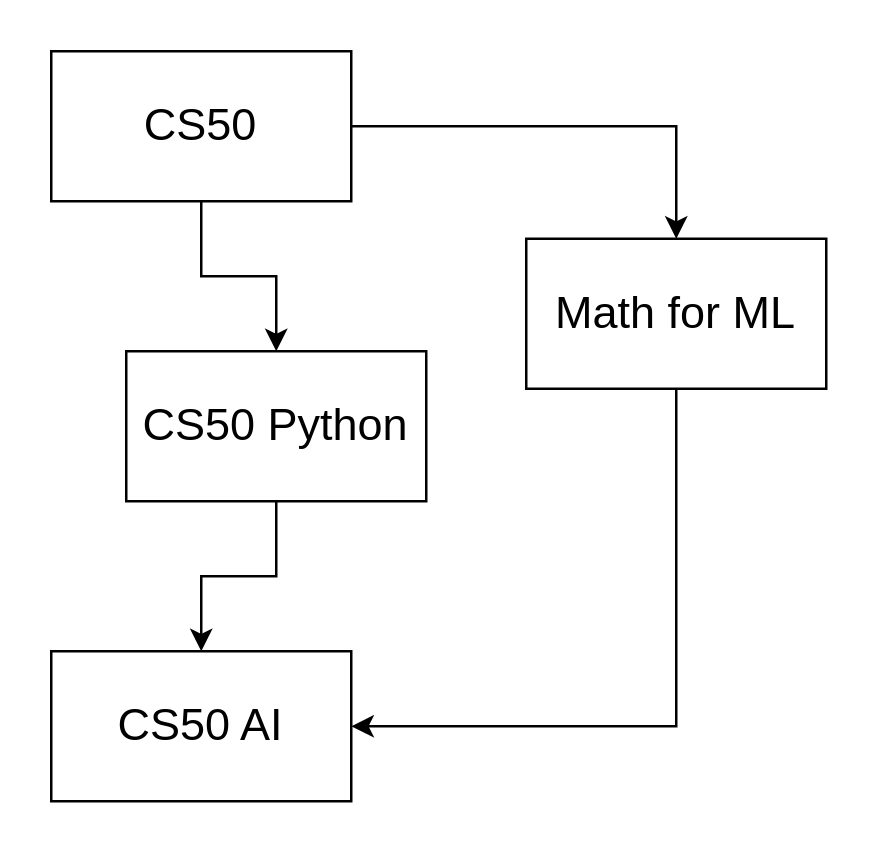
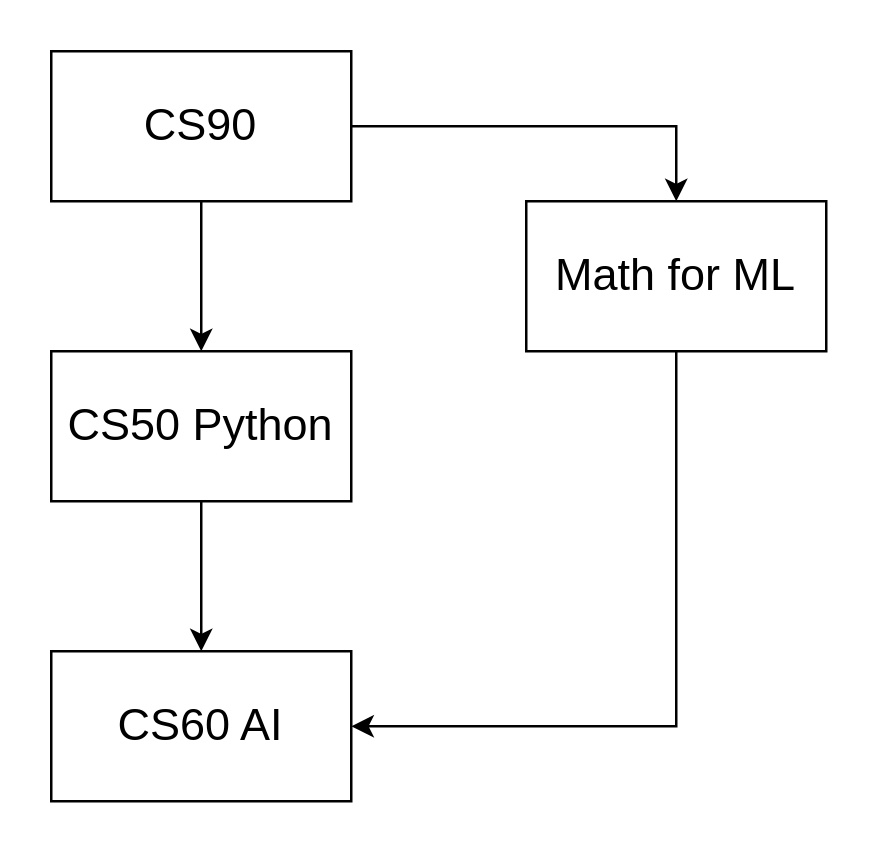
(201, 126) -> (201, 126)
(676, 314) -> (676, 276)
(276, 426) -> (201, 426)
(201, 726) -> (201, 726)
